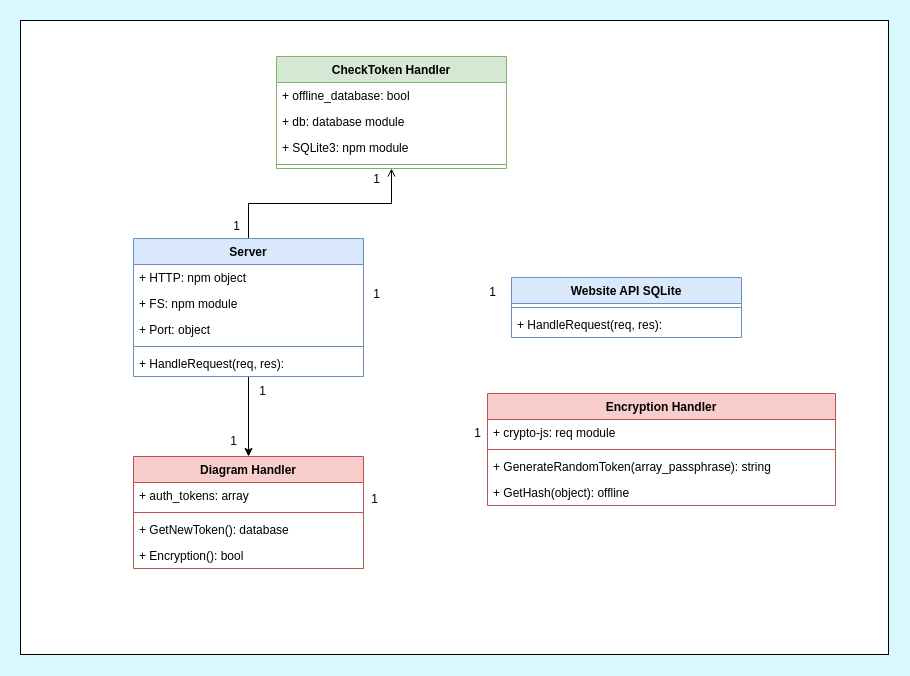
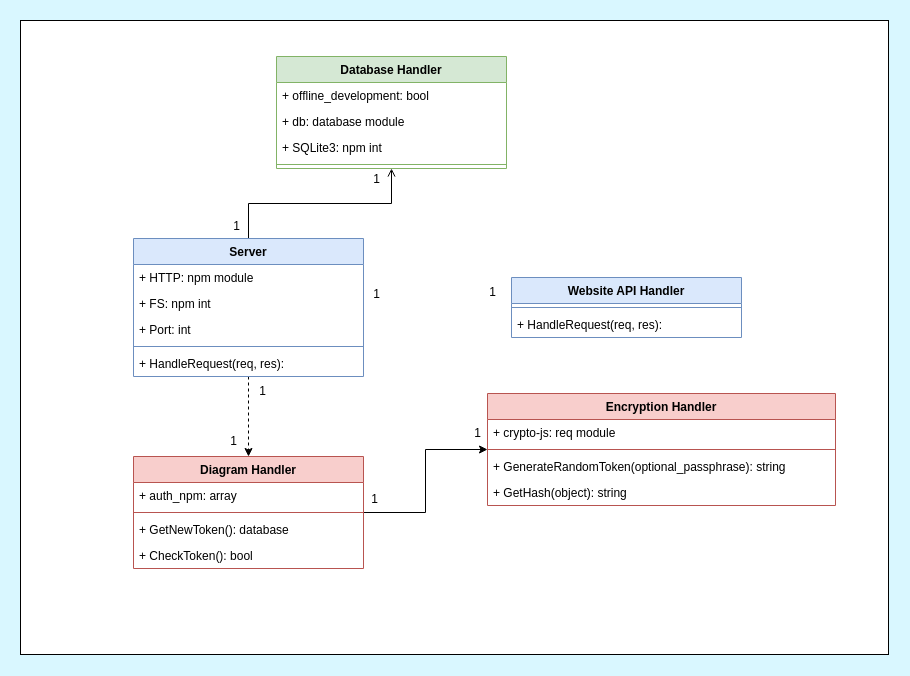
(392, 71) -> (392, 71)
(354, 97) -> (362, 97)
(344, 149) -> (334, 149)
(194, 279) -> (192, 279)
(627, 292) -> (627, 292)
(185, 305) -> (175, 305)
(182, 331) -> (170, 331)
(249, 414) -> (249, 414)
(645, 468) -> (652, 468)
none -> (426, 484)
(573, 494) -> (571, 494)
(202, 497) -> (192, 497)
(199, 557) -> (200, 557)
